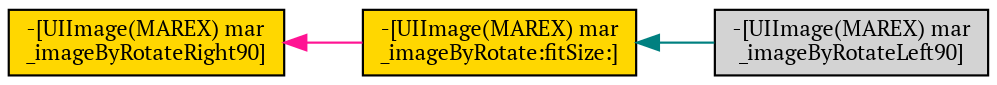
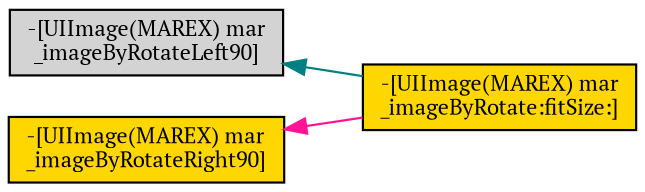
(687, 43) -> (334, 72)
